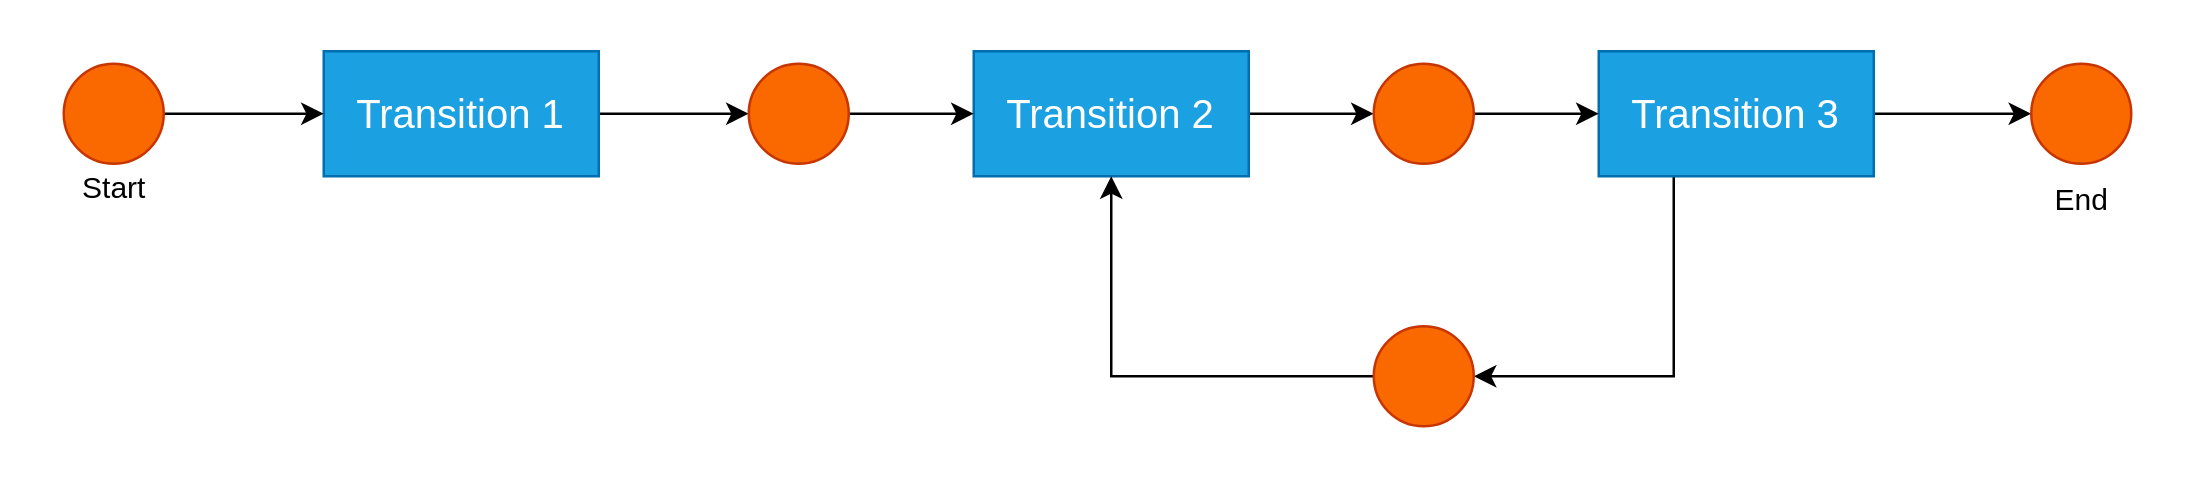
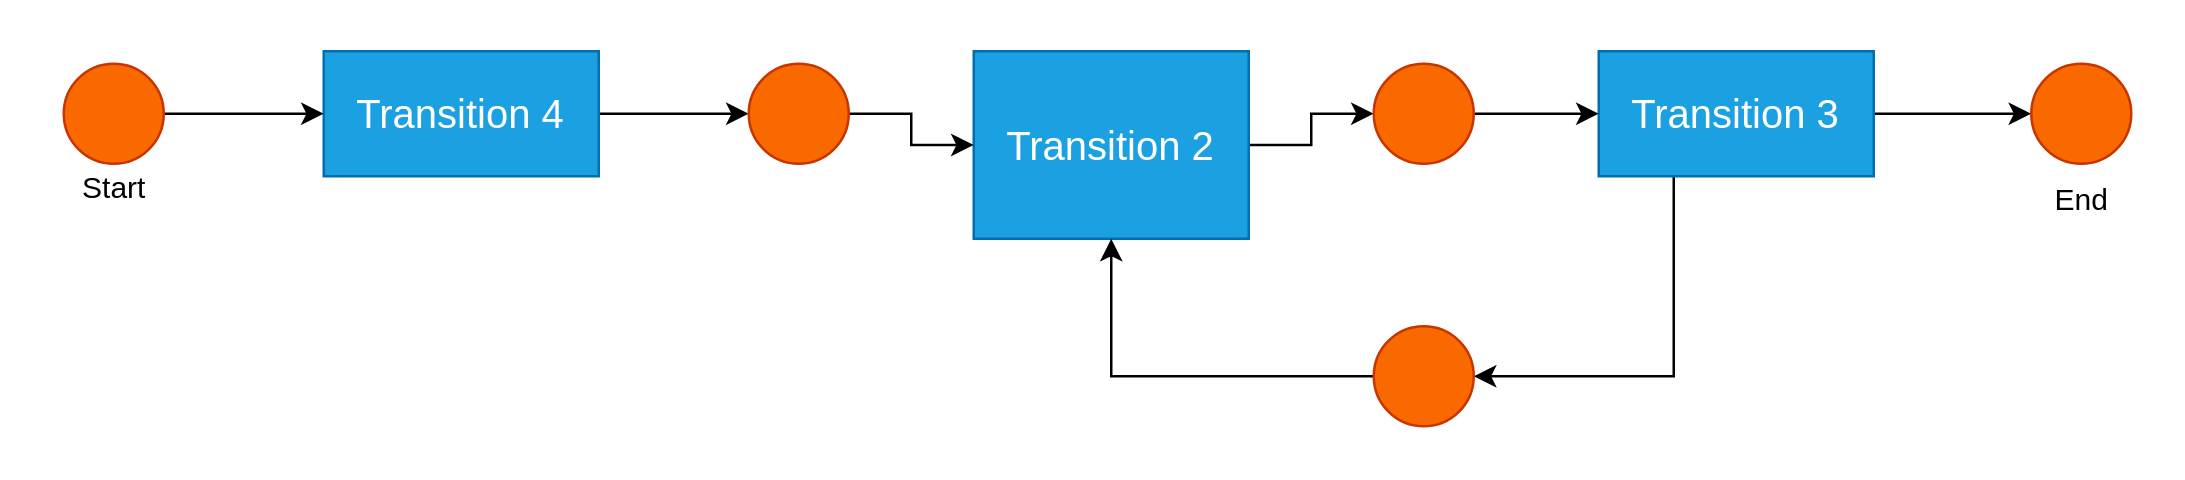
(461, 114) -> (461, 114)
(1111, 114) -> (1111, 145)
